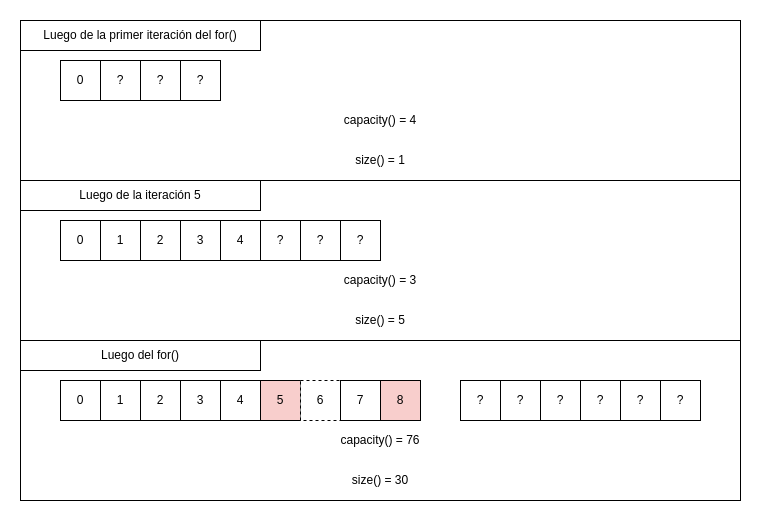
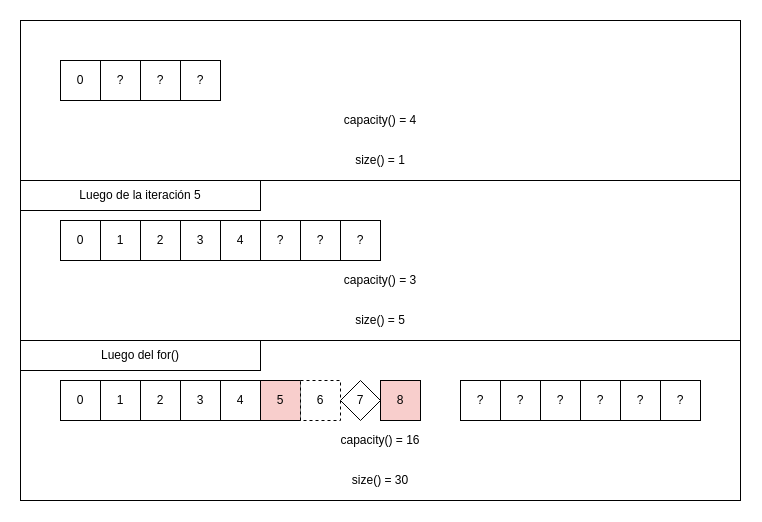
(141, 36) -> none
(361, 401) -> (361, 401)
(381, 441) -> (381, 441)
